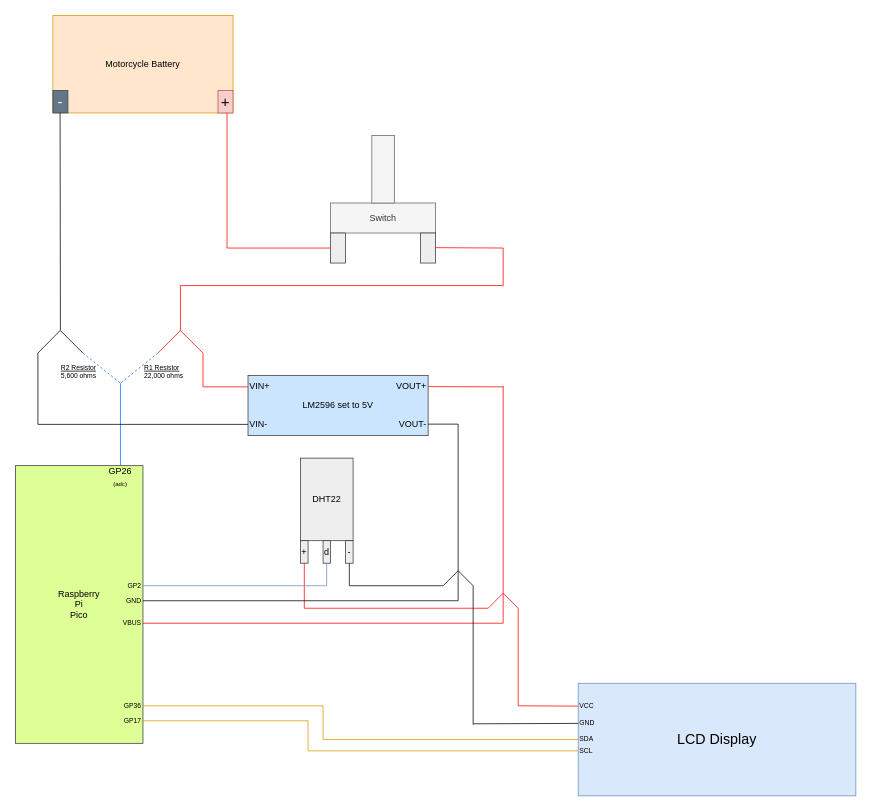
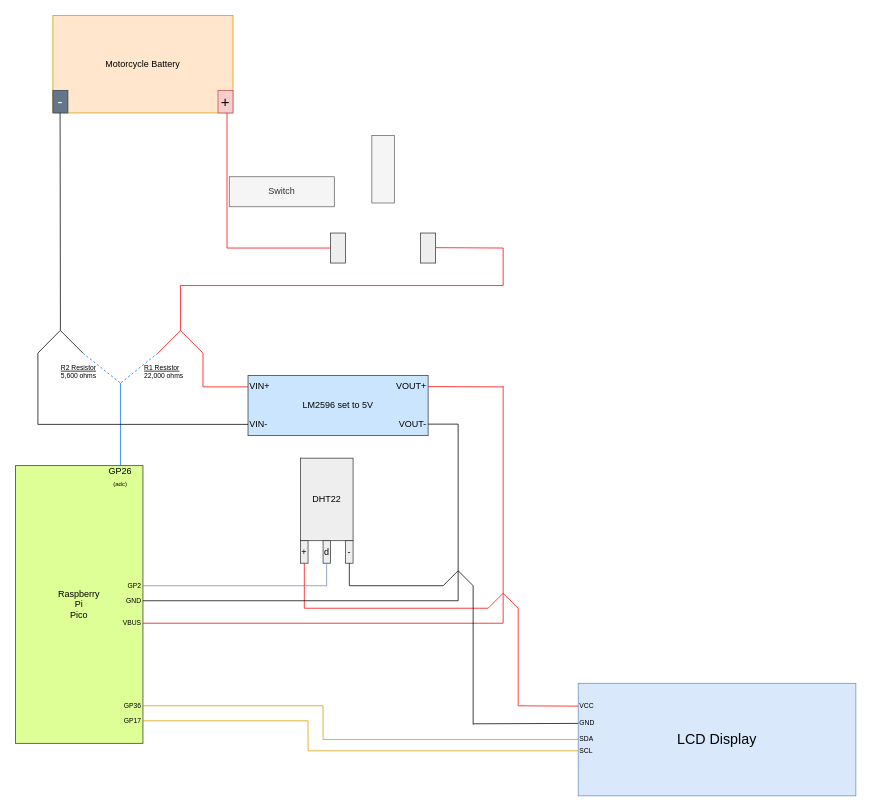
(383, 218) -> (282, 192)
